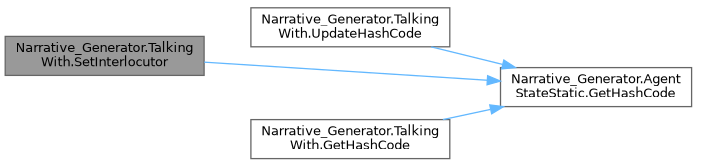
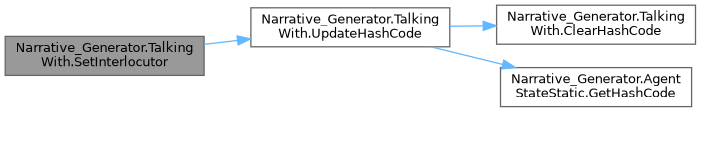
none -> (596, 25)
(346, 71) -> (221, 42)
(350, 139) -> none
